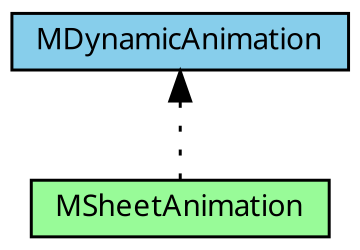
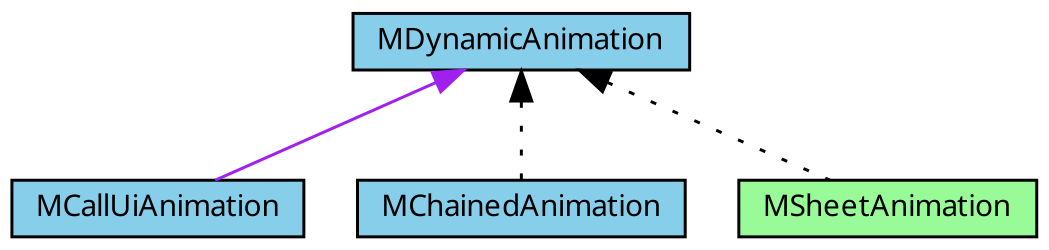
none -> (158, 209)
none -> (521, 209)
